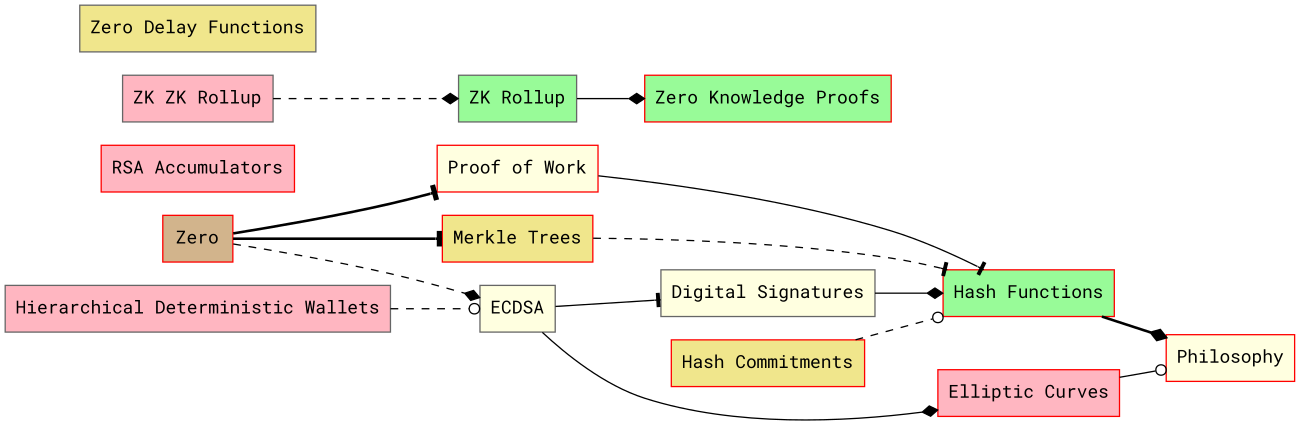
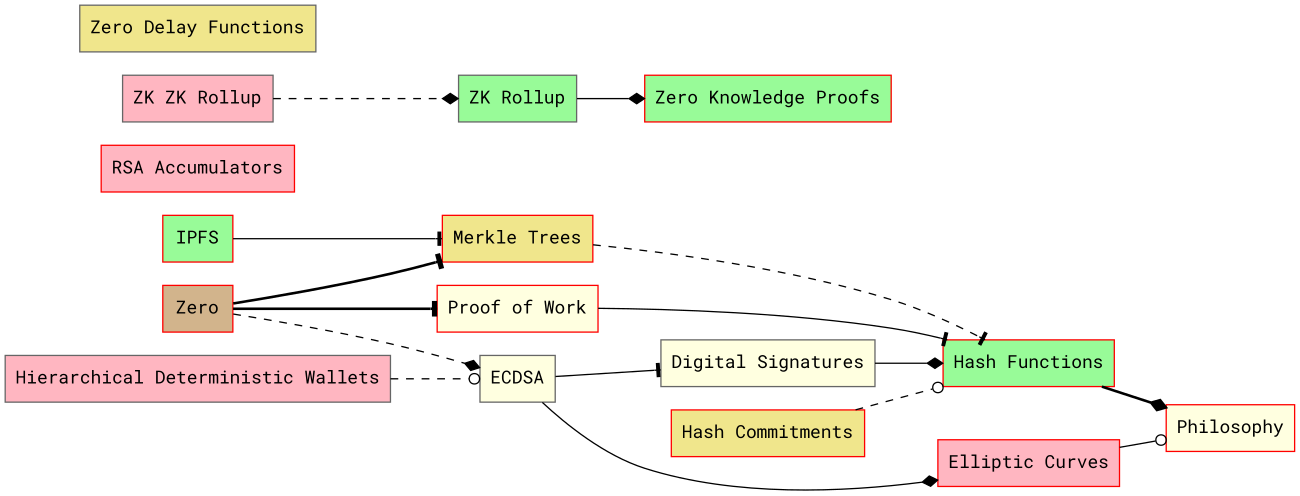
none -> (198, 239)
